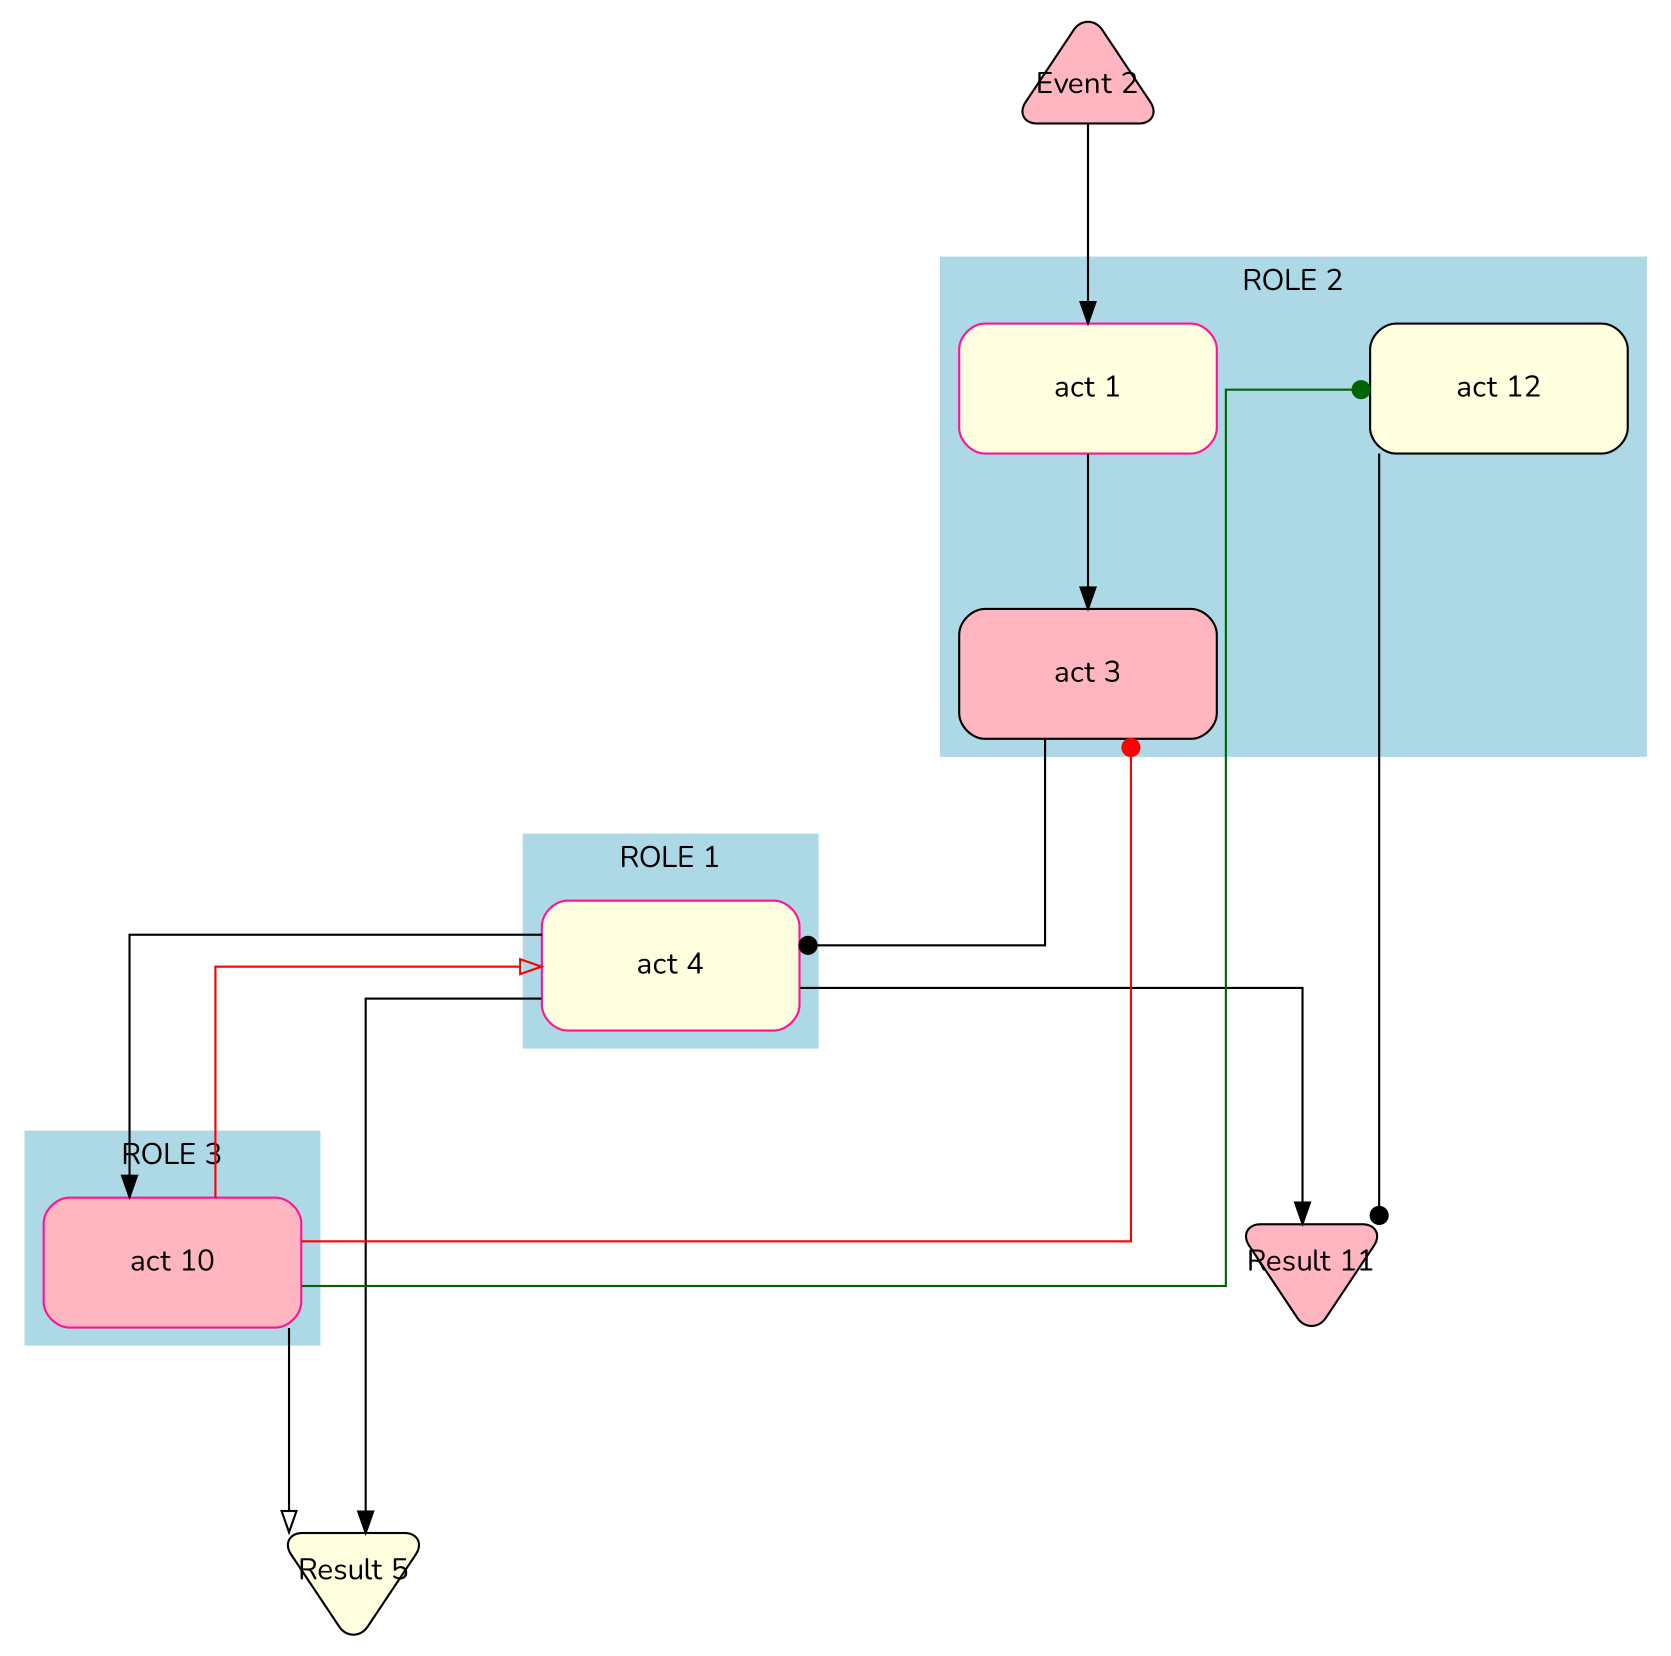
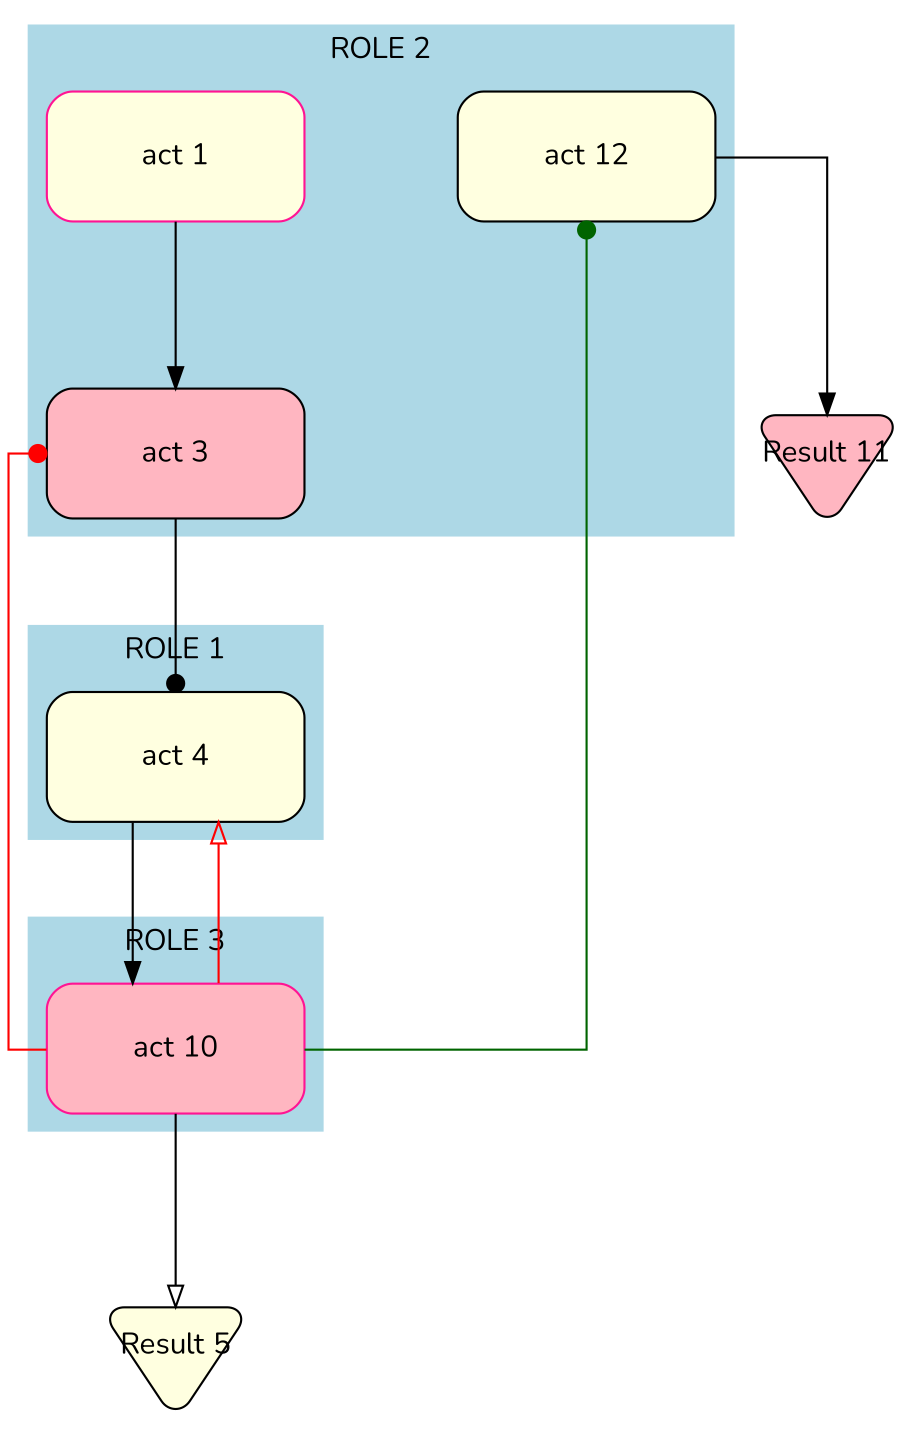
(1088, 85) -> none
(1379, 830) -> (827, 220)
(671, 966) -> (176, 757)
(1159, 988) -> none
(366, 1167) -> none
